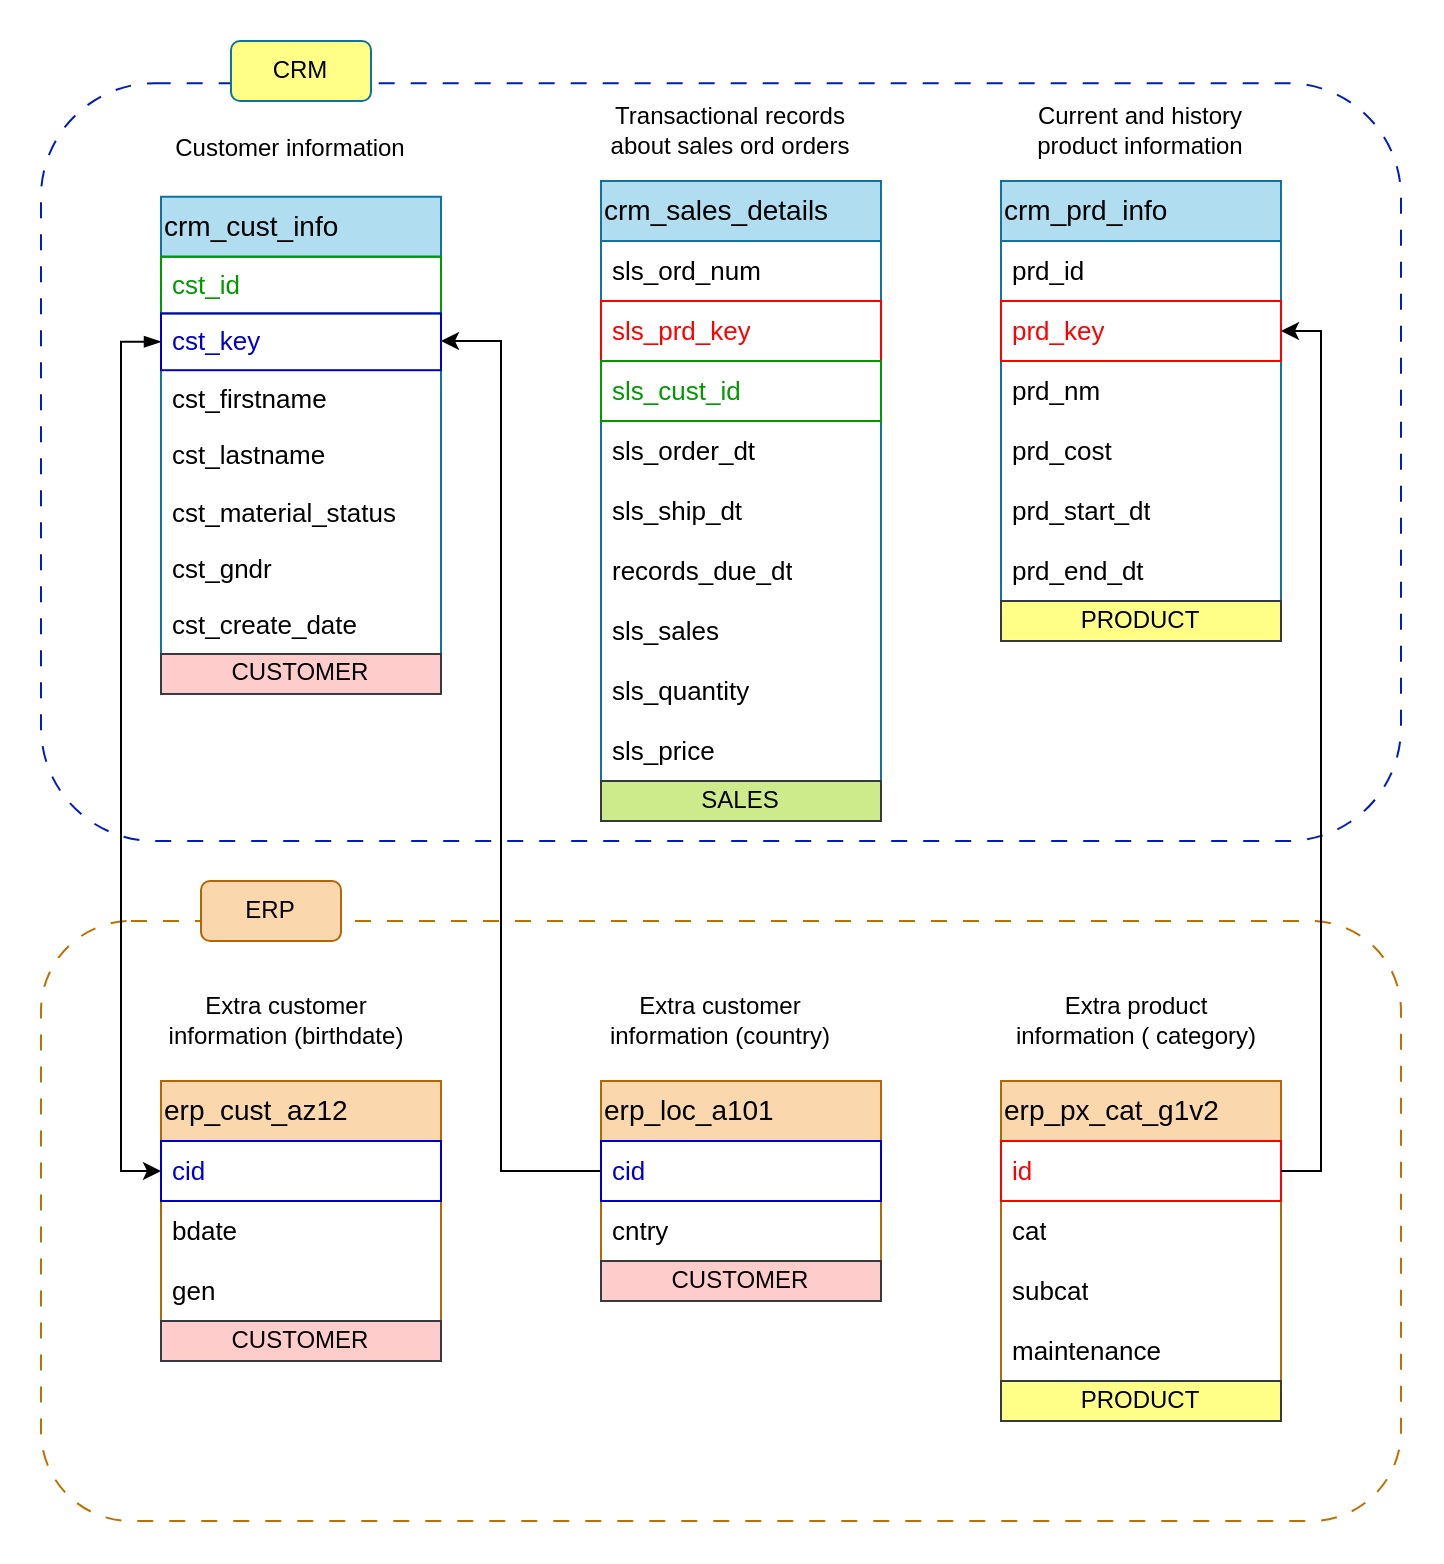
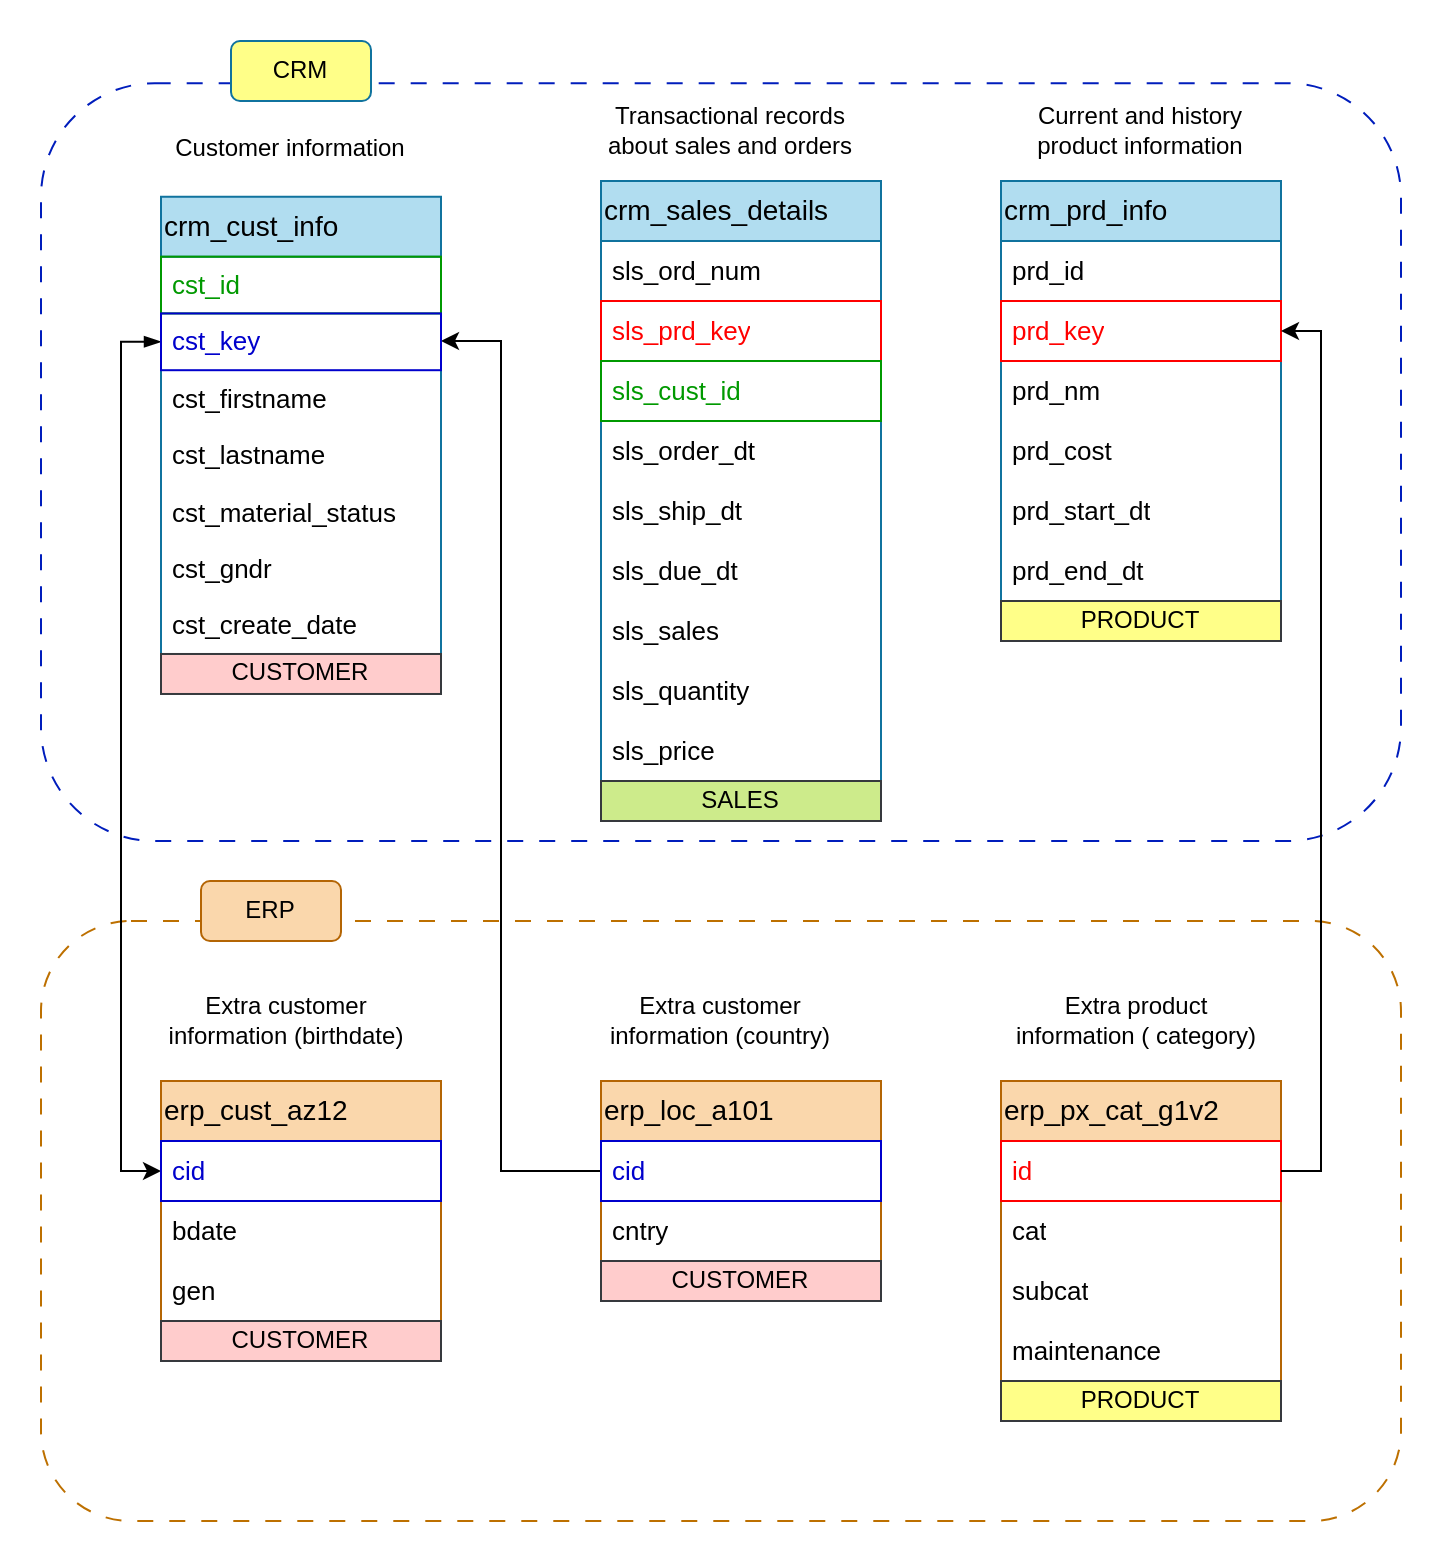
(731, 131) -> (731, 131)
(715, 571) -> (682, 571)
